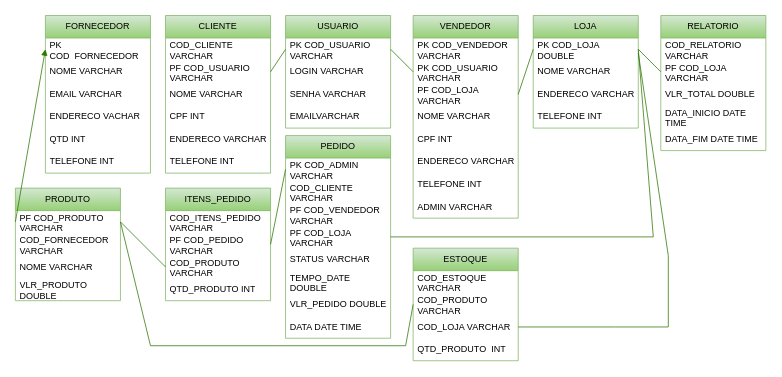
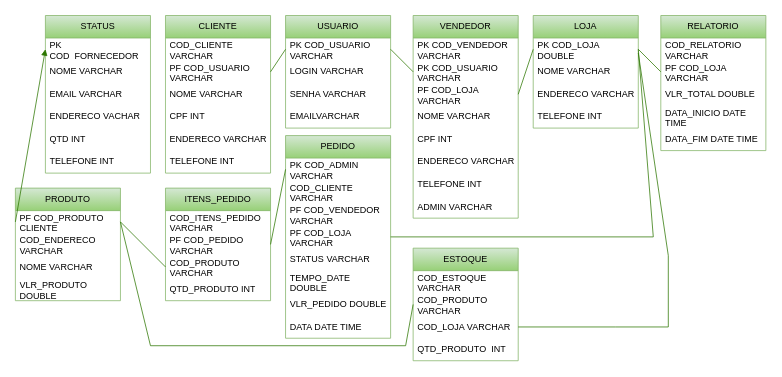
(98, 27) -> (98, 27)
(69, 222) -> (69, 222)
(69, 244) -> (69, 244)
